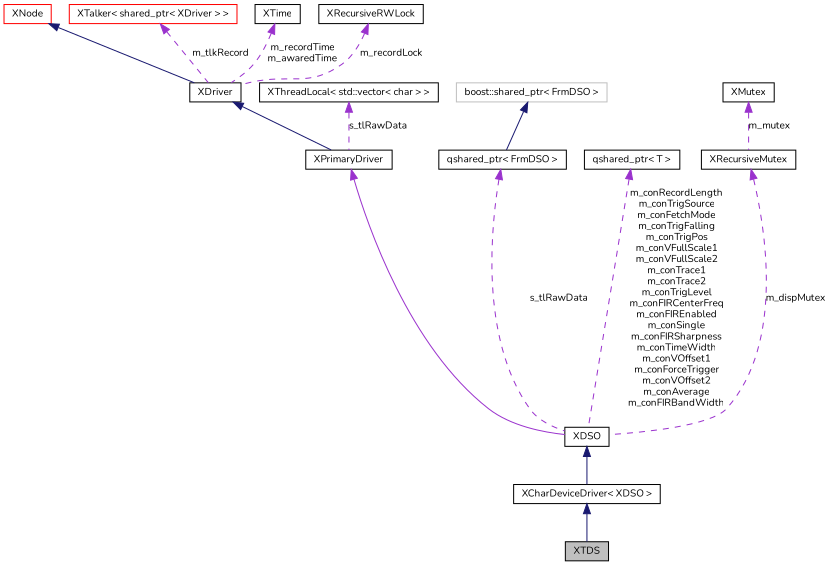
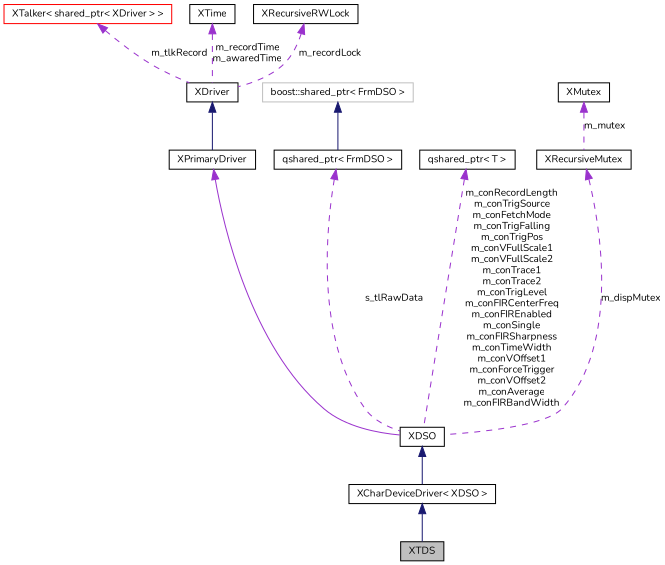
(28, 14) -> none
(349, 92) -> none
